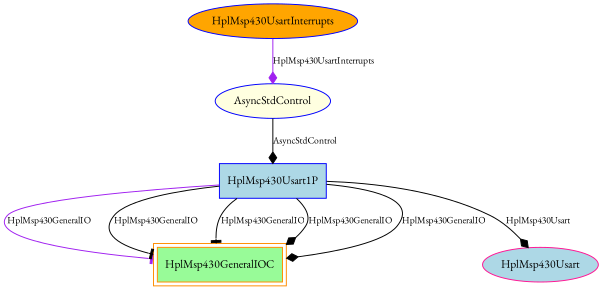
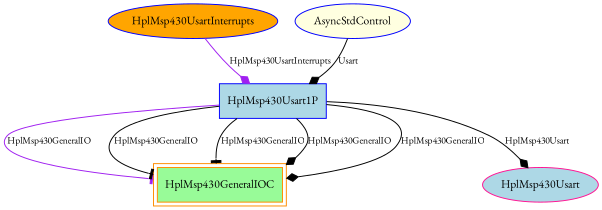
(273, 55) -> (222, 58)
(305, 141) -> (348, 61)
